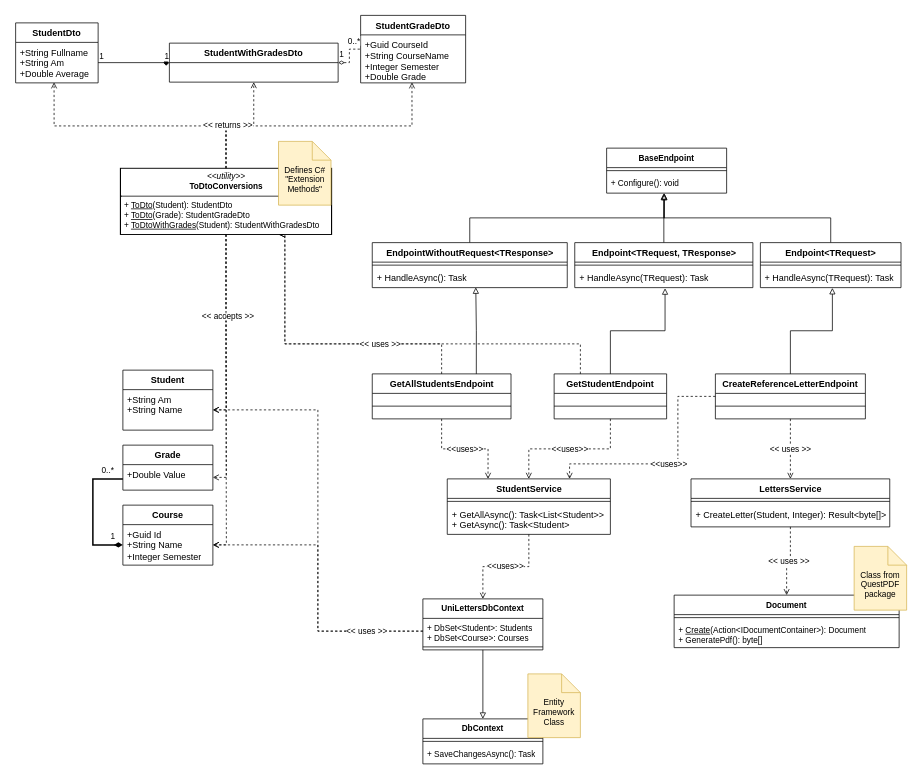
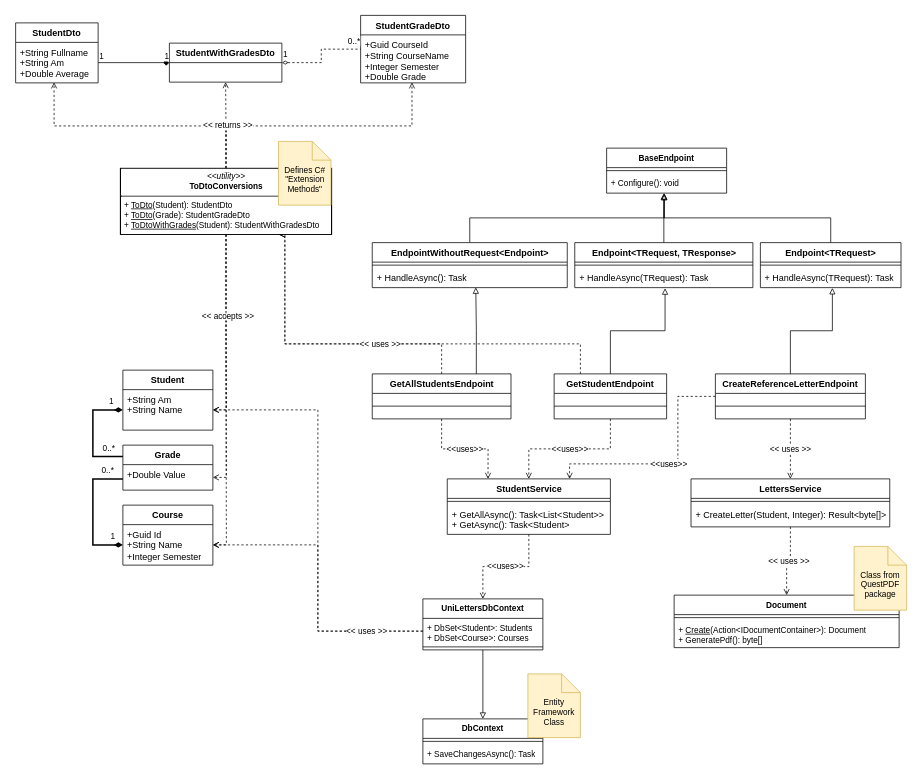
(254, 63) -> (225, 63)
(470, 253) -> (470, 253)
none -> (93, 437)
